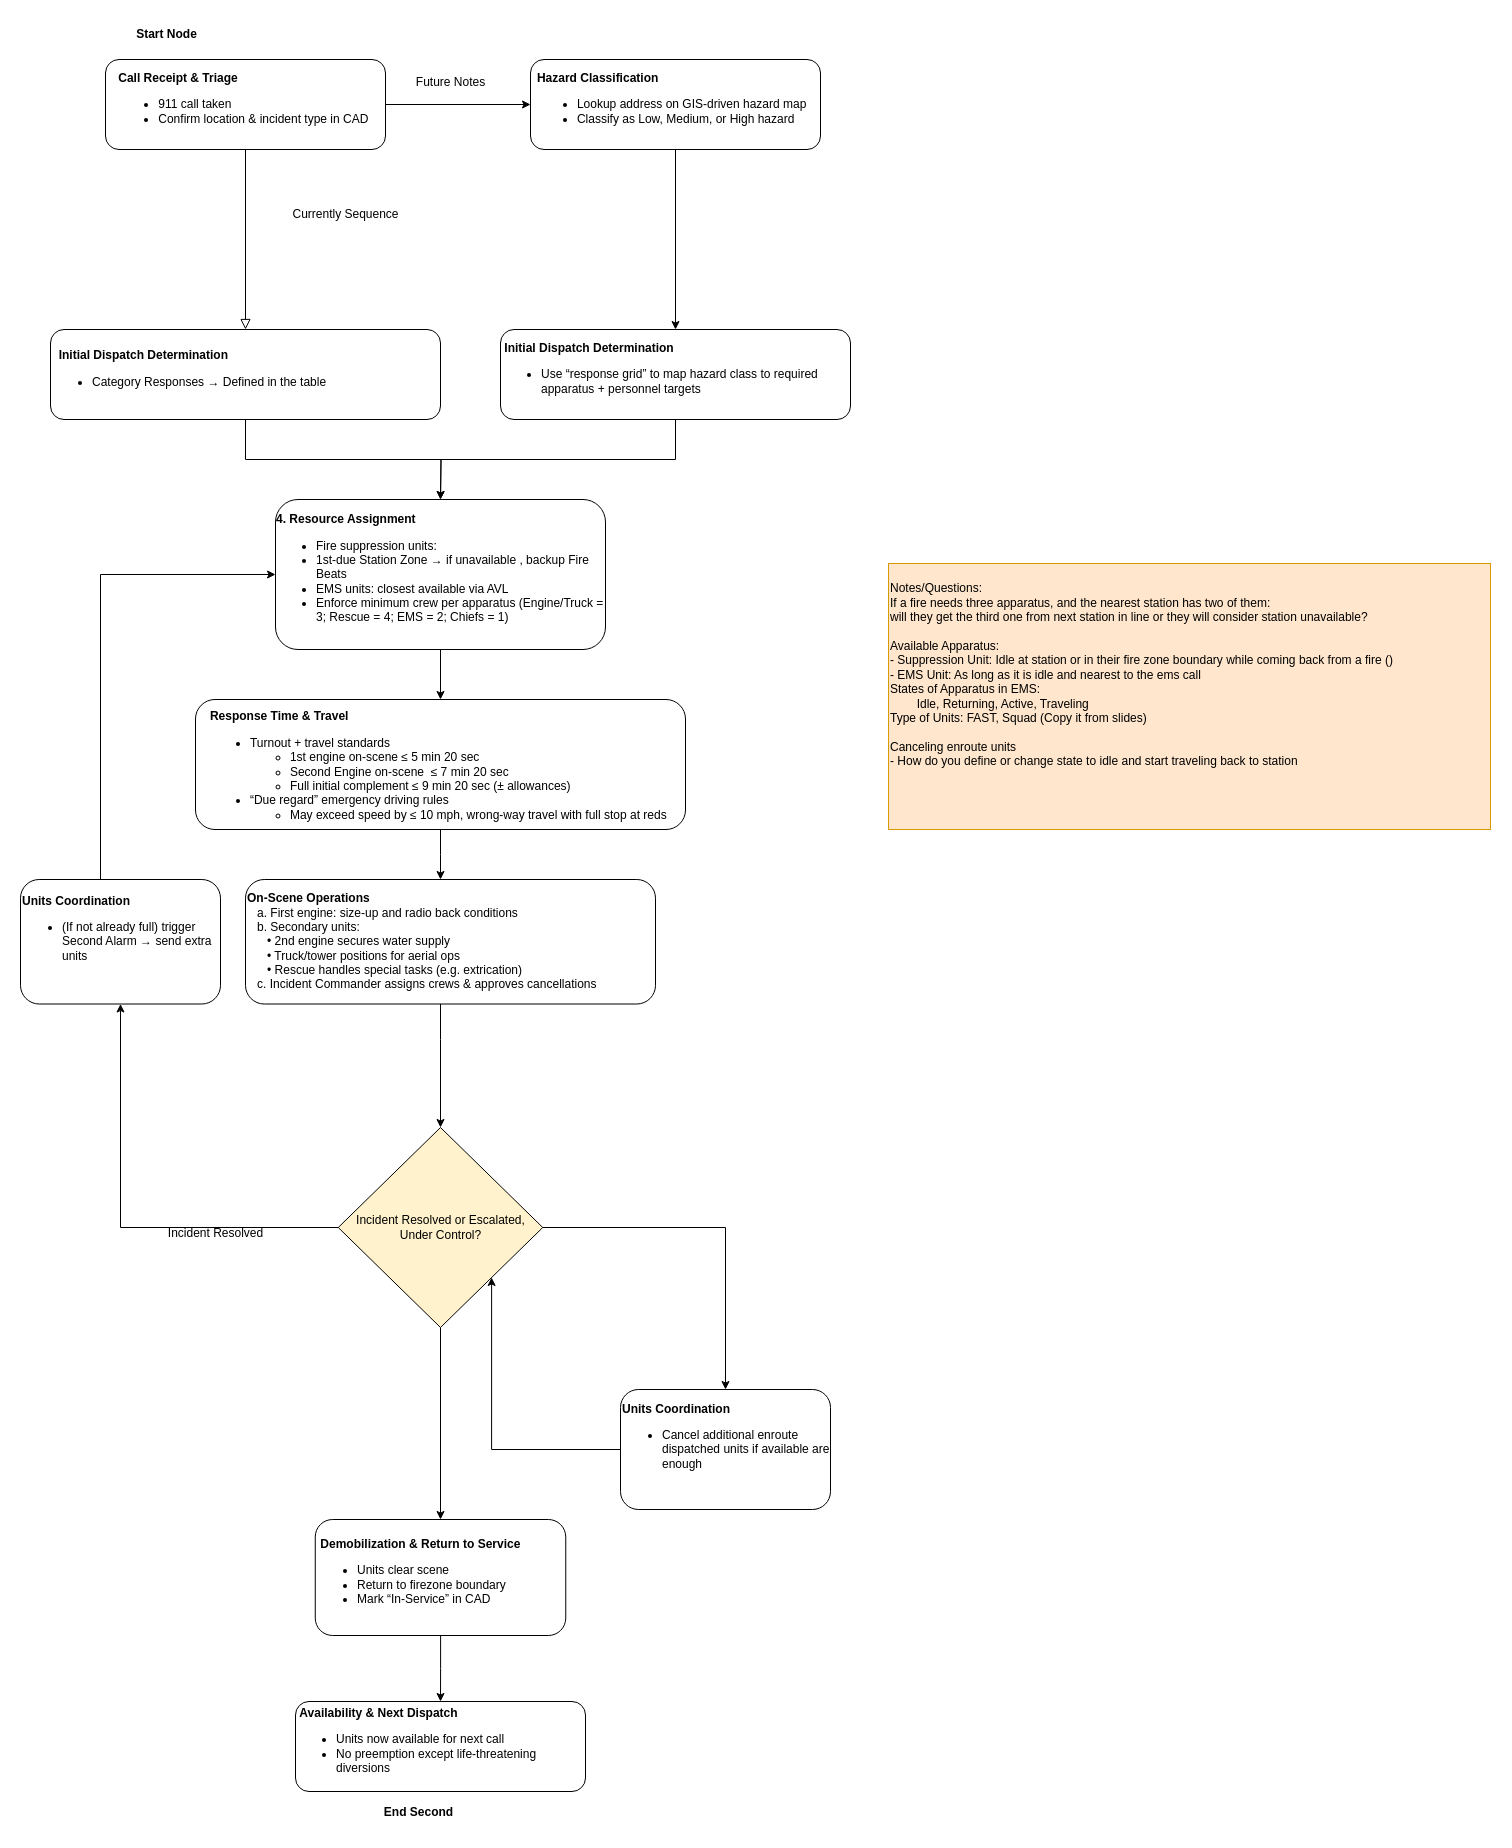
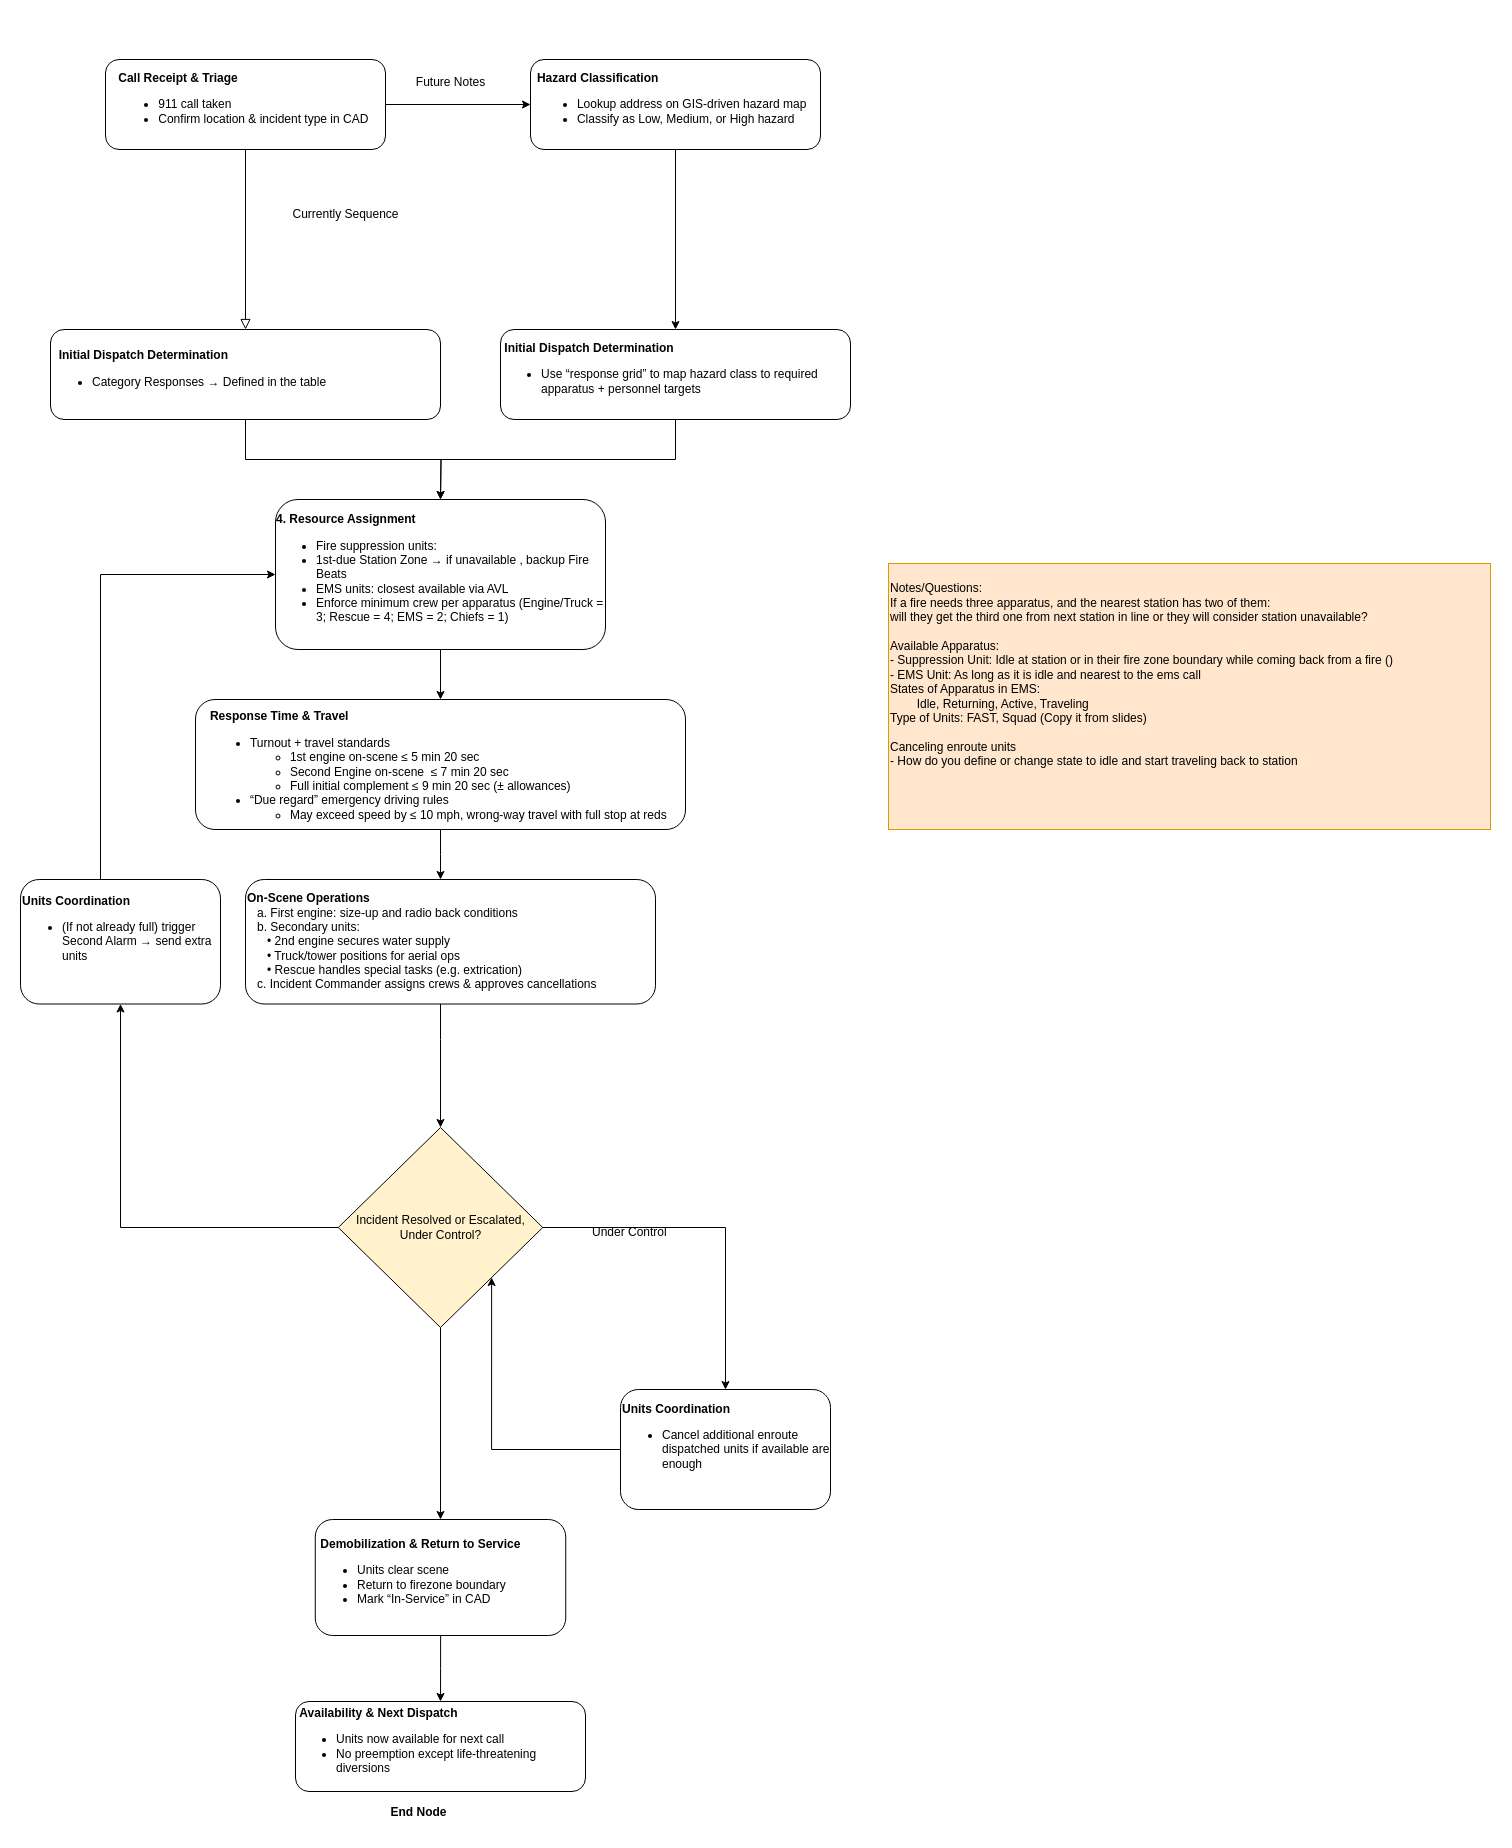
(167, 35) -> none
(216, 1234) -> none
none -> (641, 1239)
(419, 1813) -> (419, 1813)
